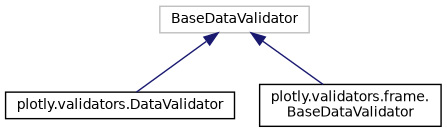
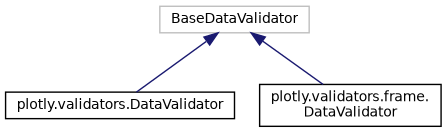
(350, 105) -> (350, 105)
